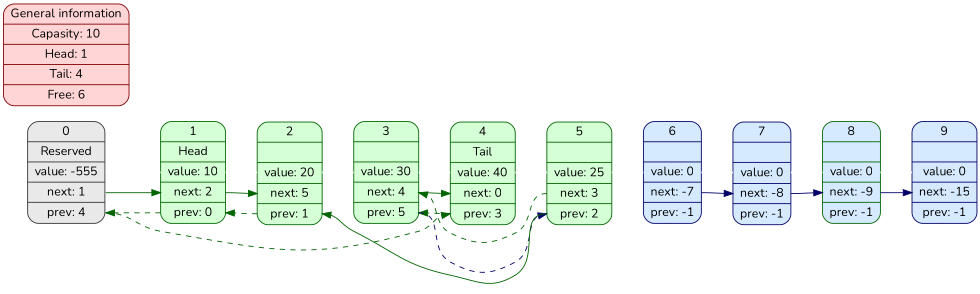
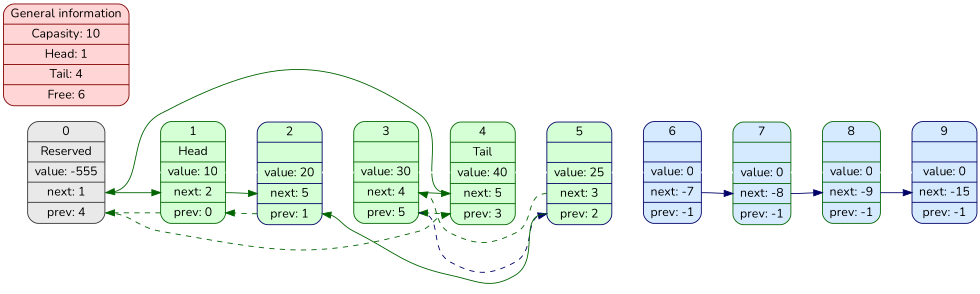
none -> (291, 70)
(290, 173) -> (290, 173)
(579, 173) -> (579, 173)
(762, 173) -> (762, 173)
(483, 193) -> (483, 193)
